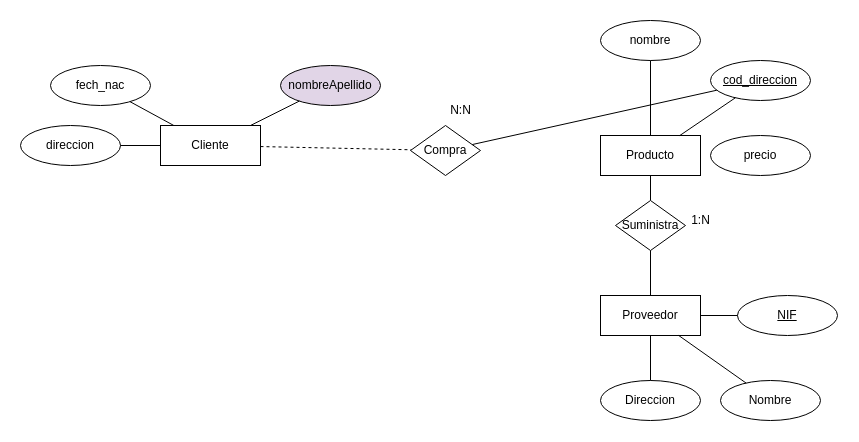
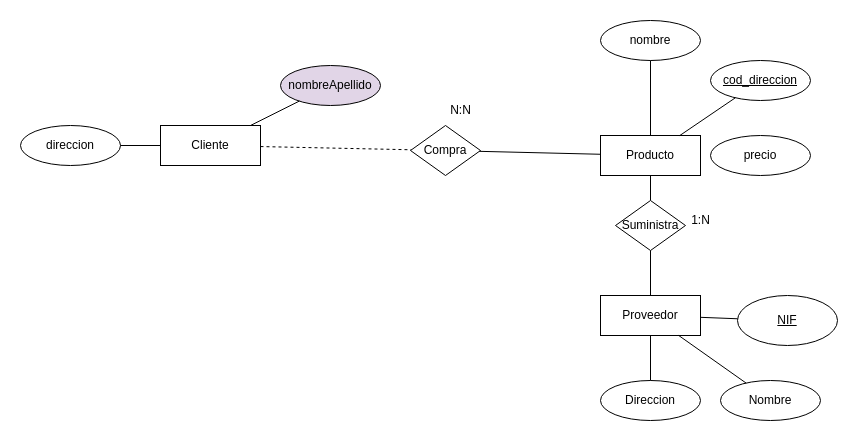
(101, 86) -> none
(151, 113) -> none
(594, 117) -> (539, 153)
(788, 316) -> (788, 321)
